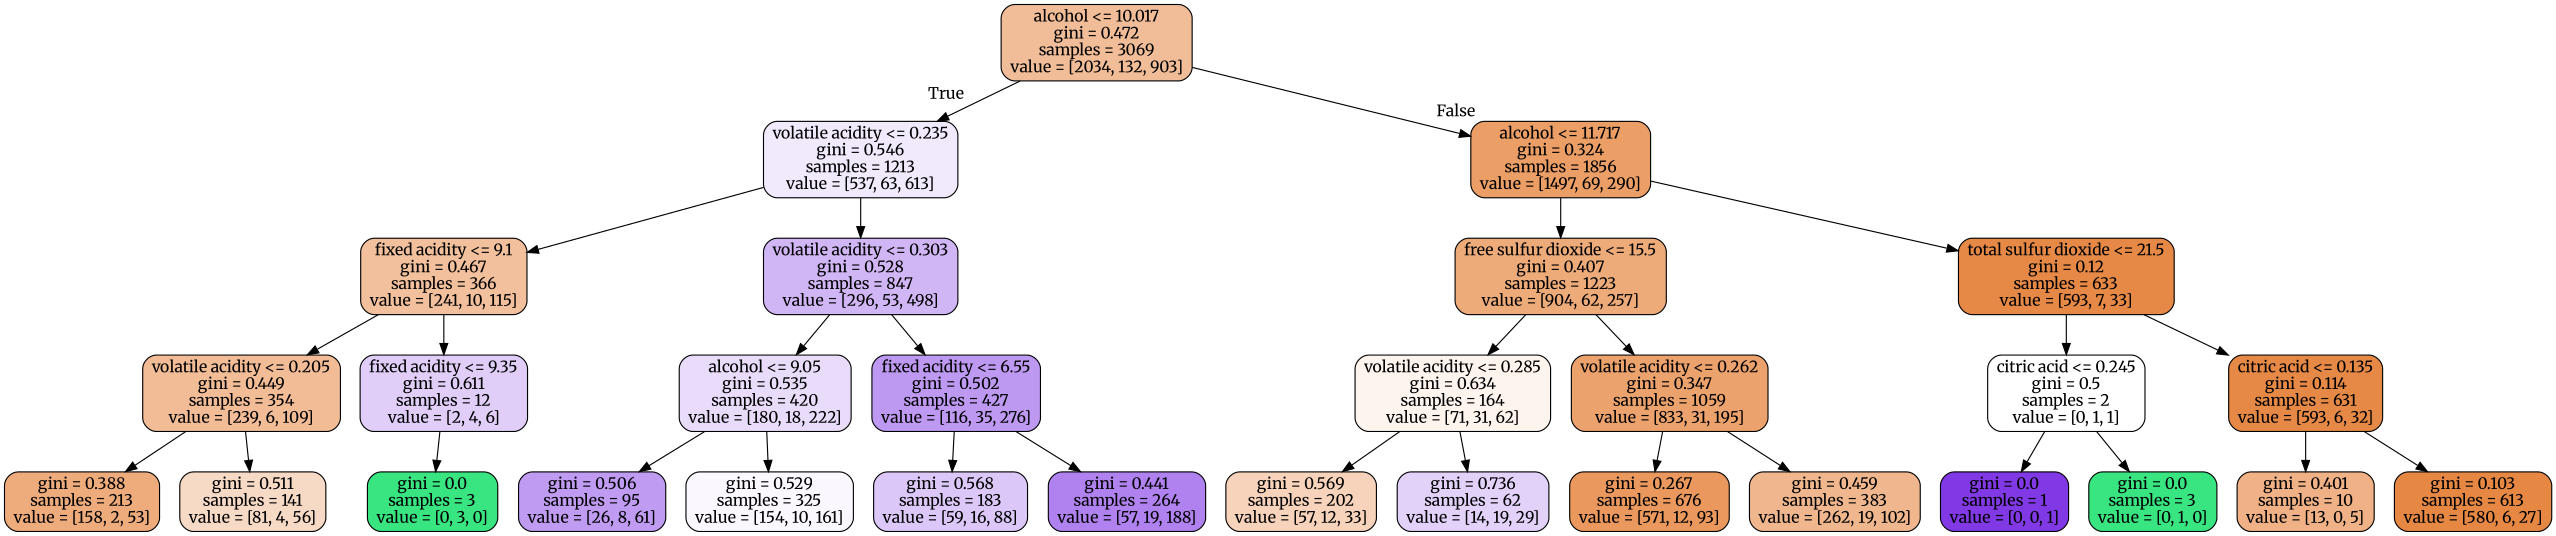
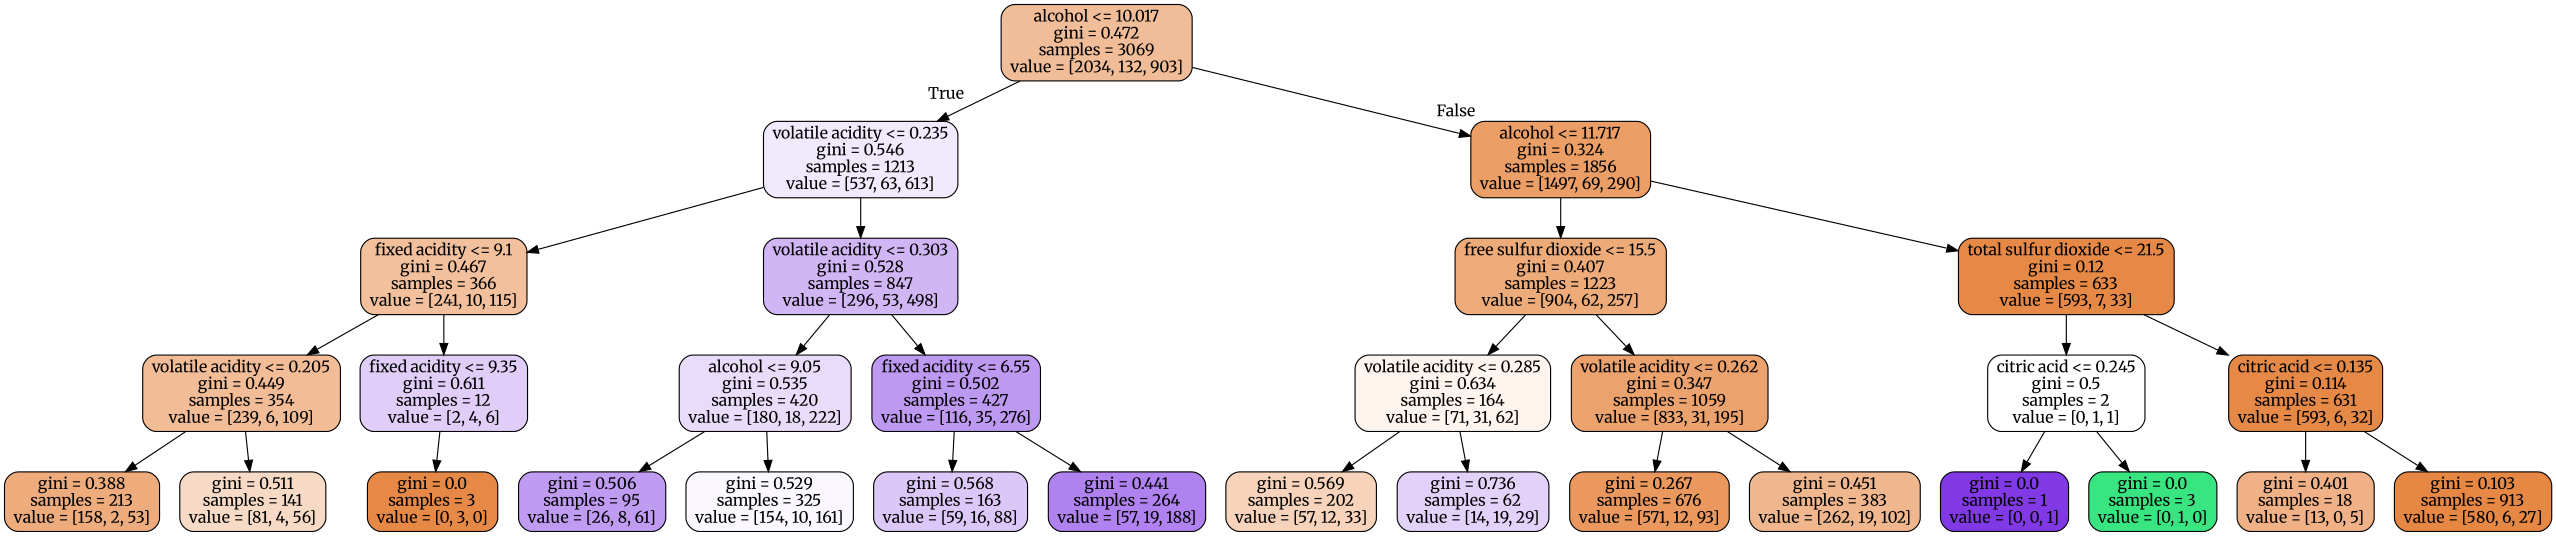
(433, 502) -> (433, 502)
(951, 502) -> (951, 502)
(1835, 502) -> (1835, 502)
(2306, 502) -> (2306, 502)
(2473, 502) -> (2473, 502)
